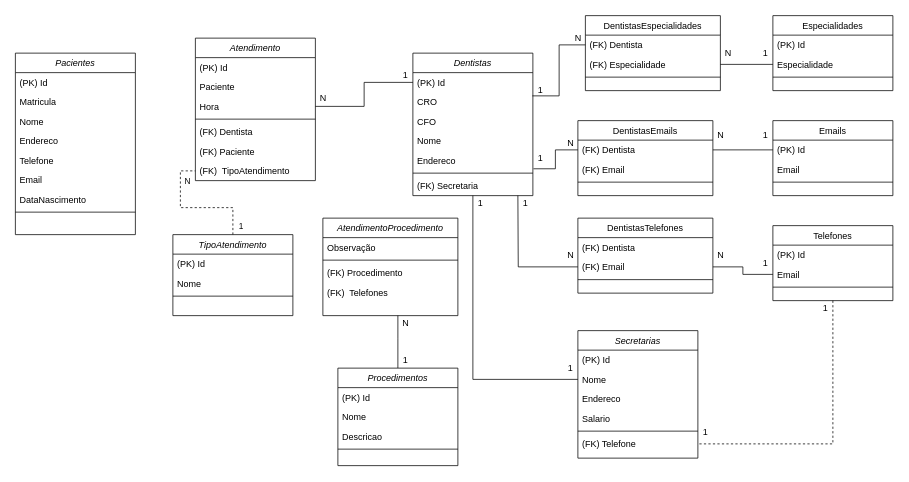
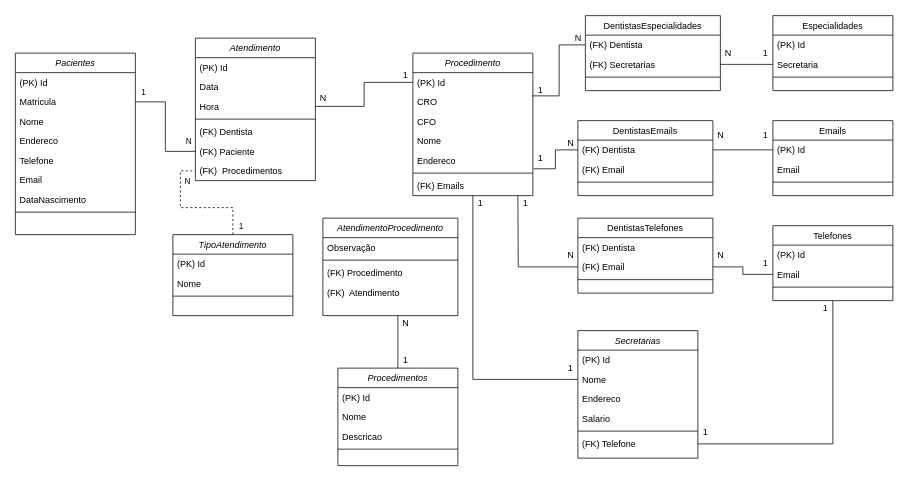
(473, 63) -> (473, 63)
(630, 65) -> (627, 65)
(806, 65) -> (801, 65)
(218, 87) -> (210, 87)
none -> (165, 126)
(249, 171) -> (245, 171)
(452, 186) -> (441, 186)
(362, 293) -> (368, 293)
(833, 440) -> (833, 440)
